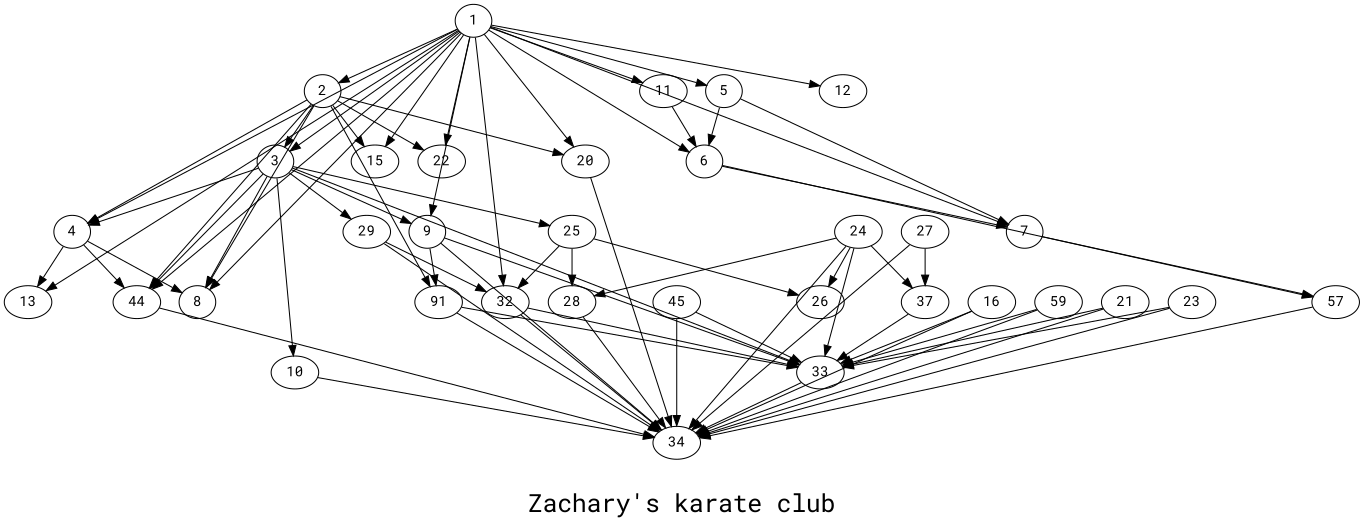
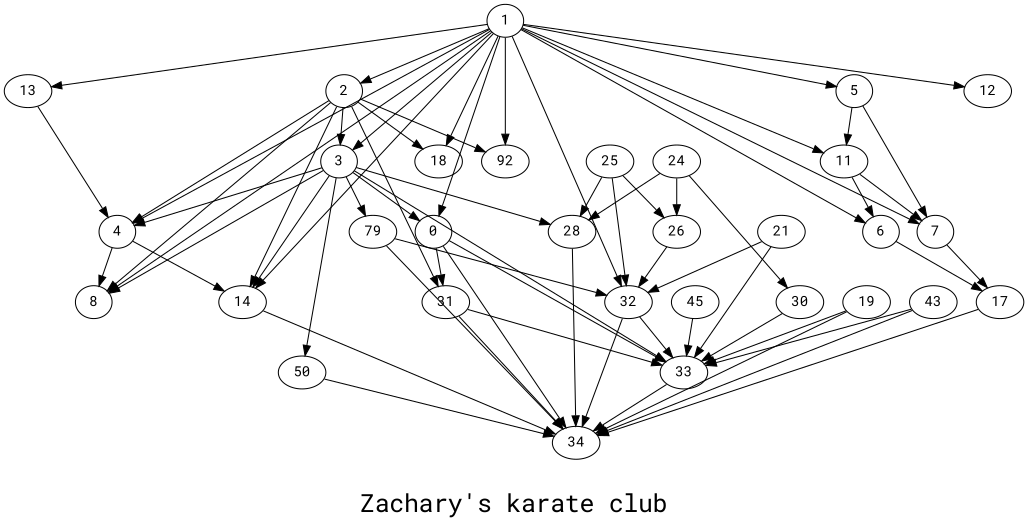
(716, 121) -> (850, 121)
(375, 161) -> (439, 161)
(442, 161) -> (505, 161)
(585, 161) -> none
(416, 195) -> (453, 196)
(859, 196) -> (887, 194)
(367, 232) -> (373, 232)
(427, 232) -> (433, 232)
(925, 232) -> none
(53, 262) -> (70, 157)
none -> (656, 262)
(841, 294) -> none
(137, 302) -> (243, 302)
(439, 302) -> (446, 302)
(925, 302) -> (800, 302)
(992, 302) -> none
(1059, 302) -> (867, 302)
(1192, 302) -> (933, 302)
(1336, 302) -> (1000, 302)
(771, 333) -> none
(677, 367) -> none
(906, 371) -> (710, 265)
(295, 372) -> (302, 372)
